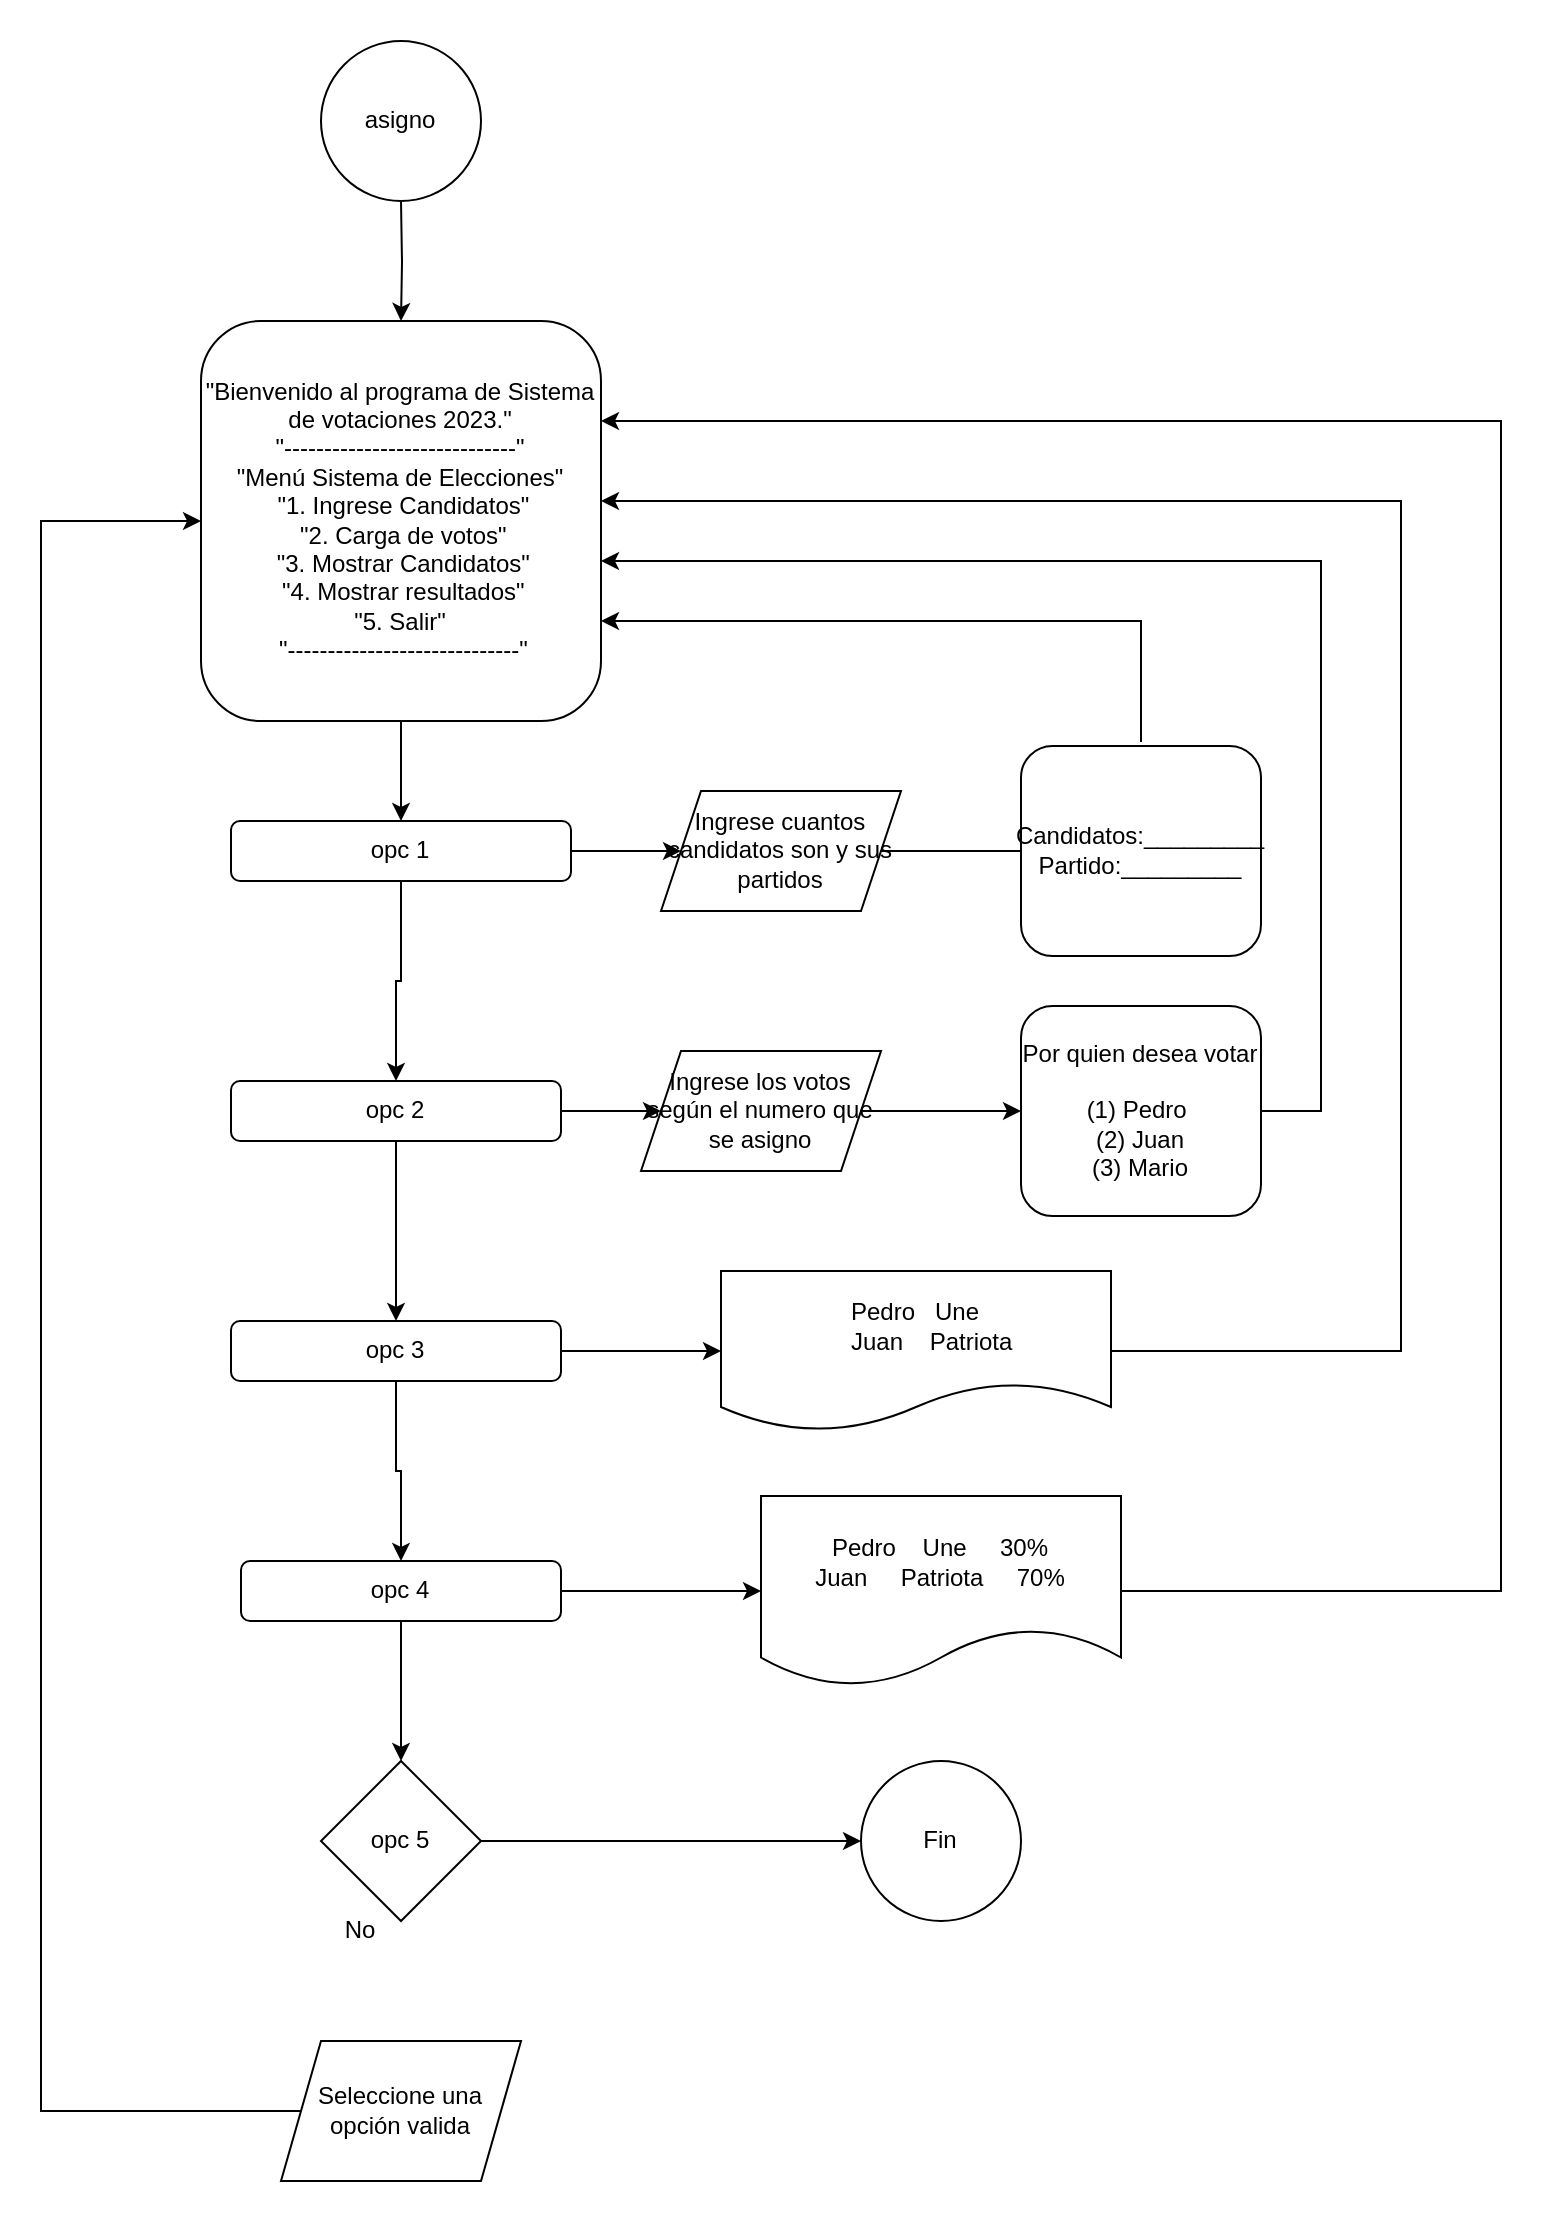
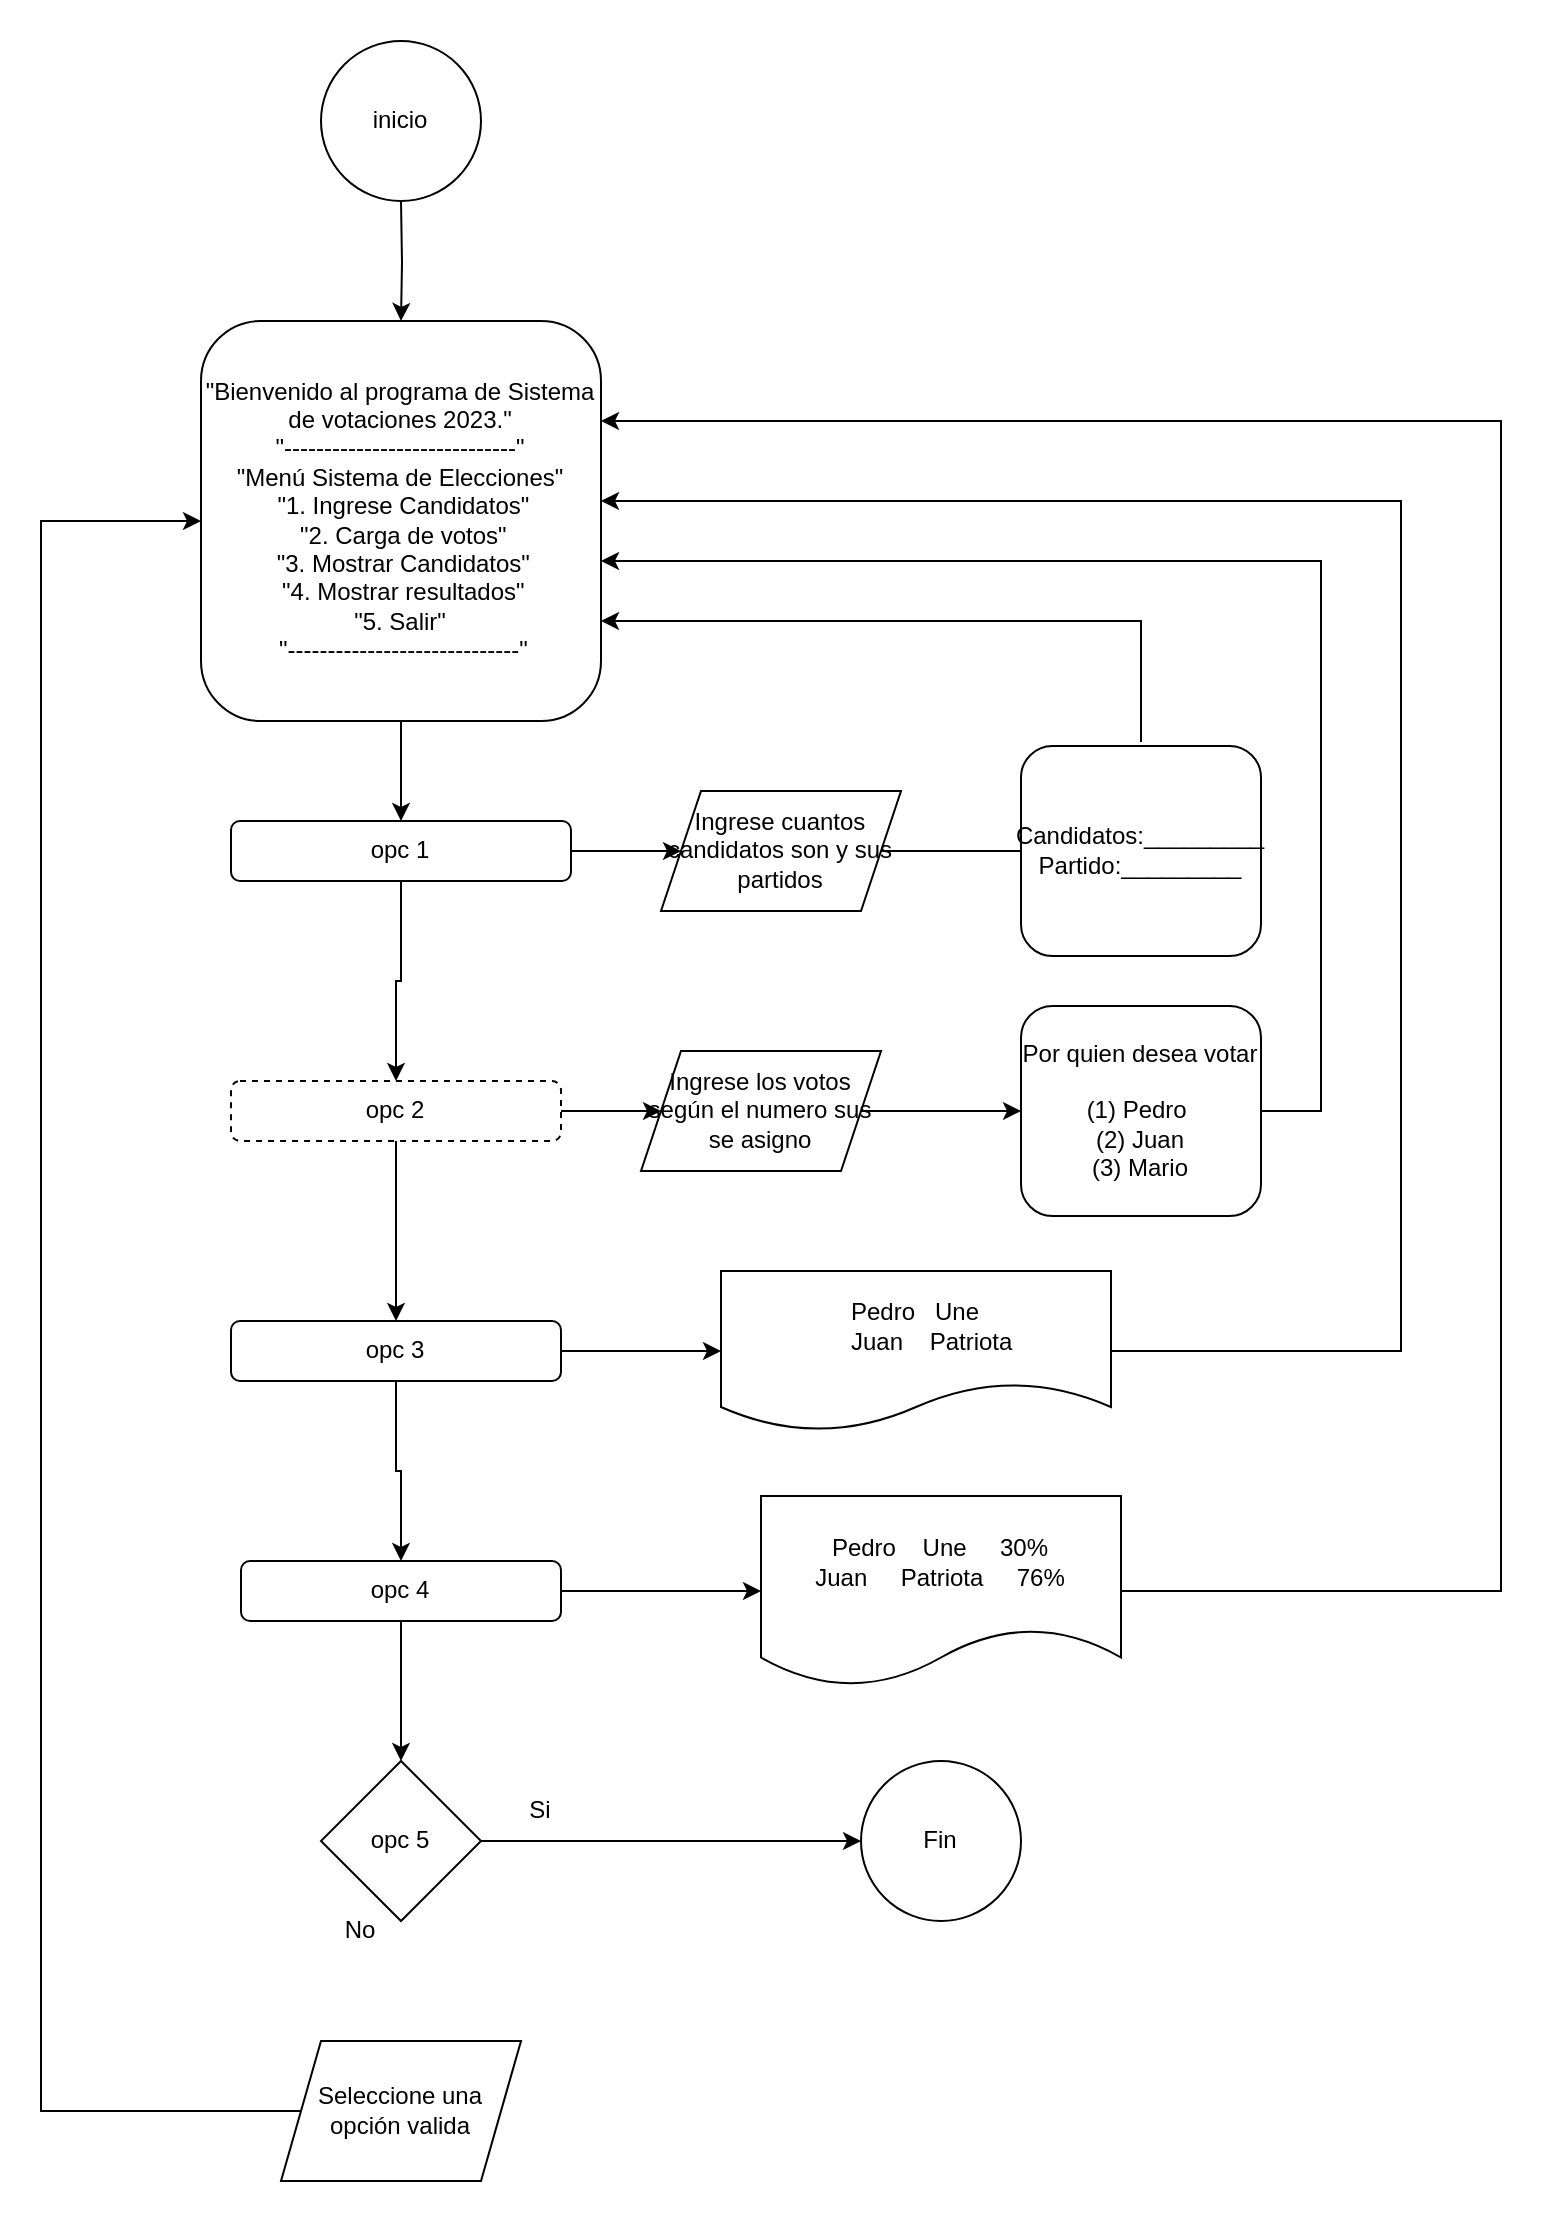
(401, 121) -> (401, 121)
(396, 1111) -> (396, 1111)
(761, 1111) -> (761, 1111)
(941, 1563) -> (941, 1563)
none -> (541, 1811)
